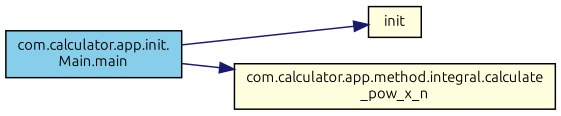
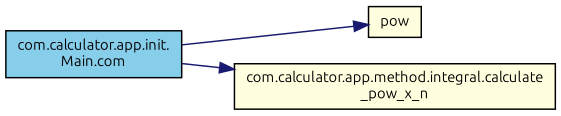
(395, 22) -> (395, 22)
(94, 54) -> (94, 54)
